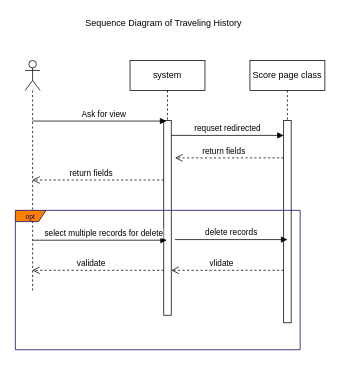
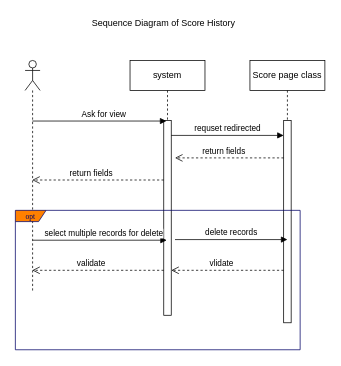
(164, 23) -> (164, 23)
